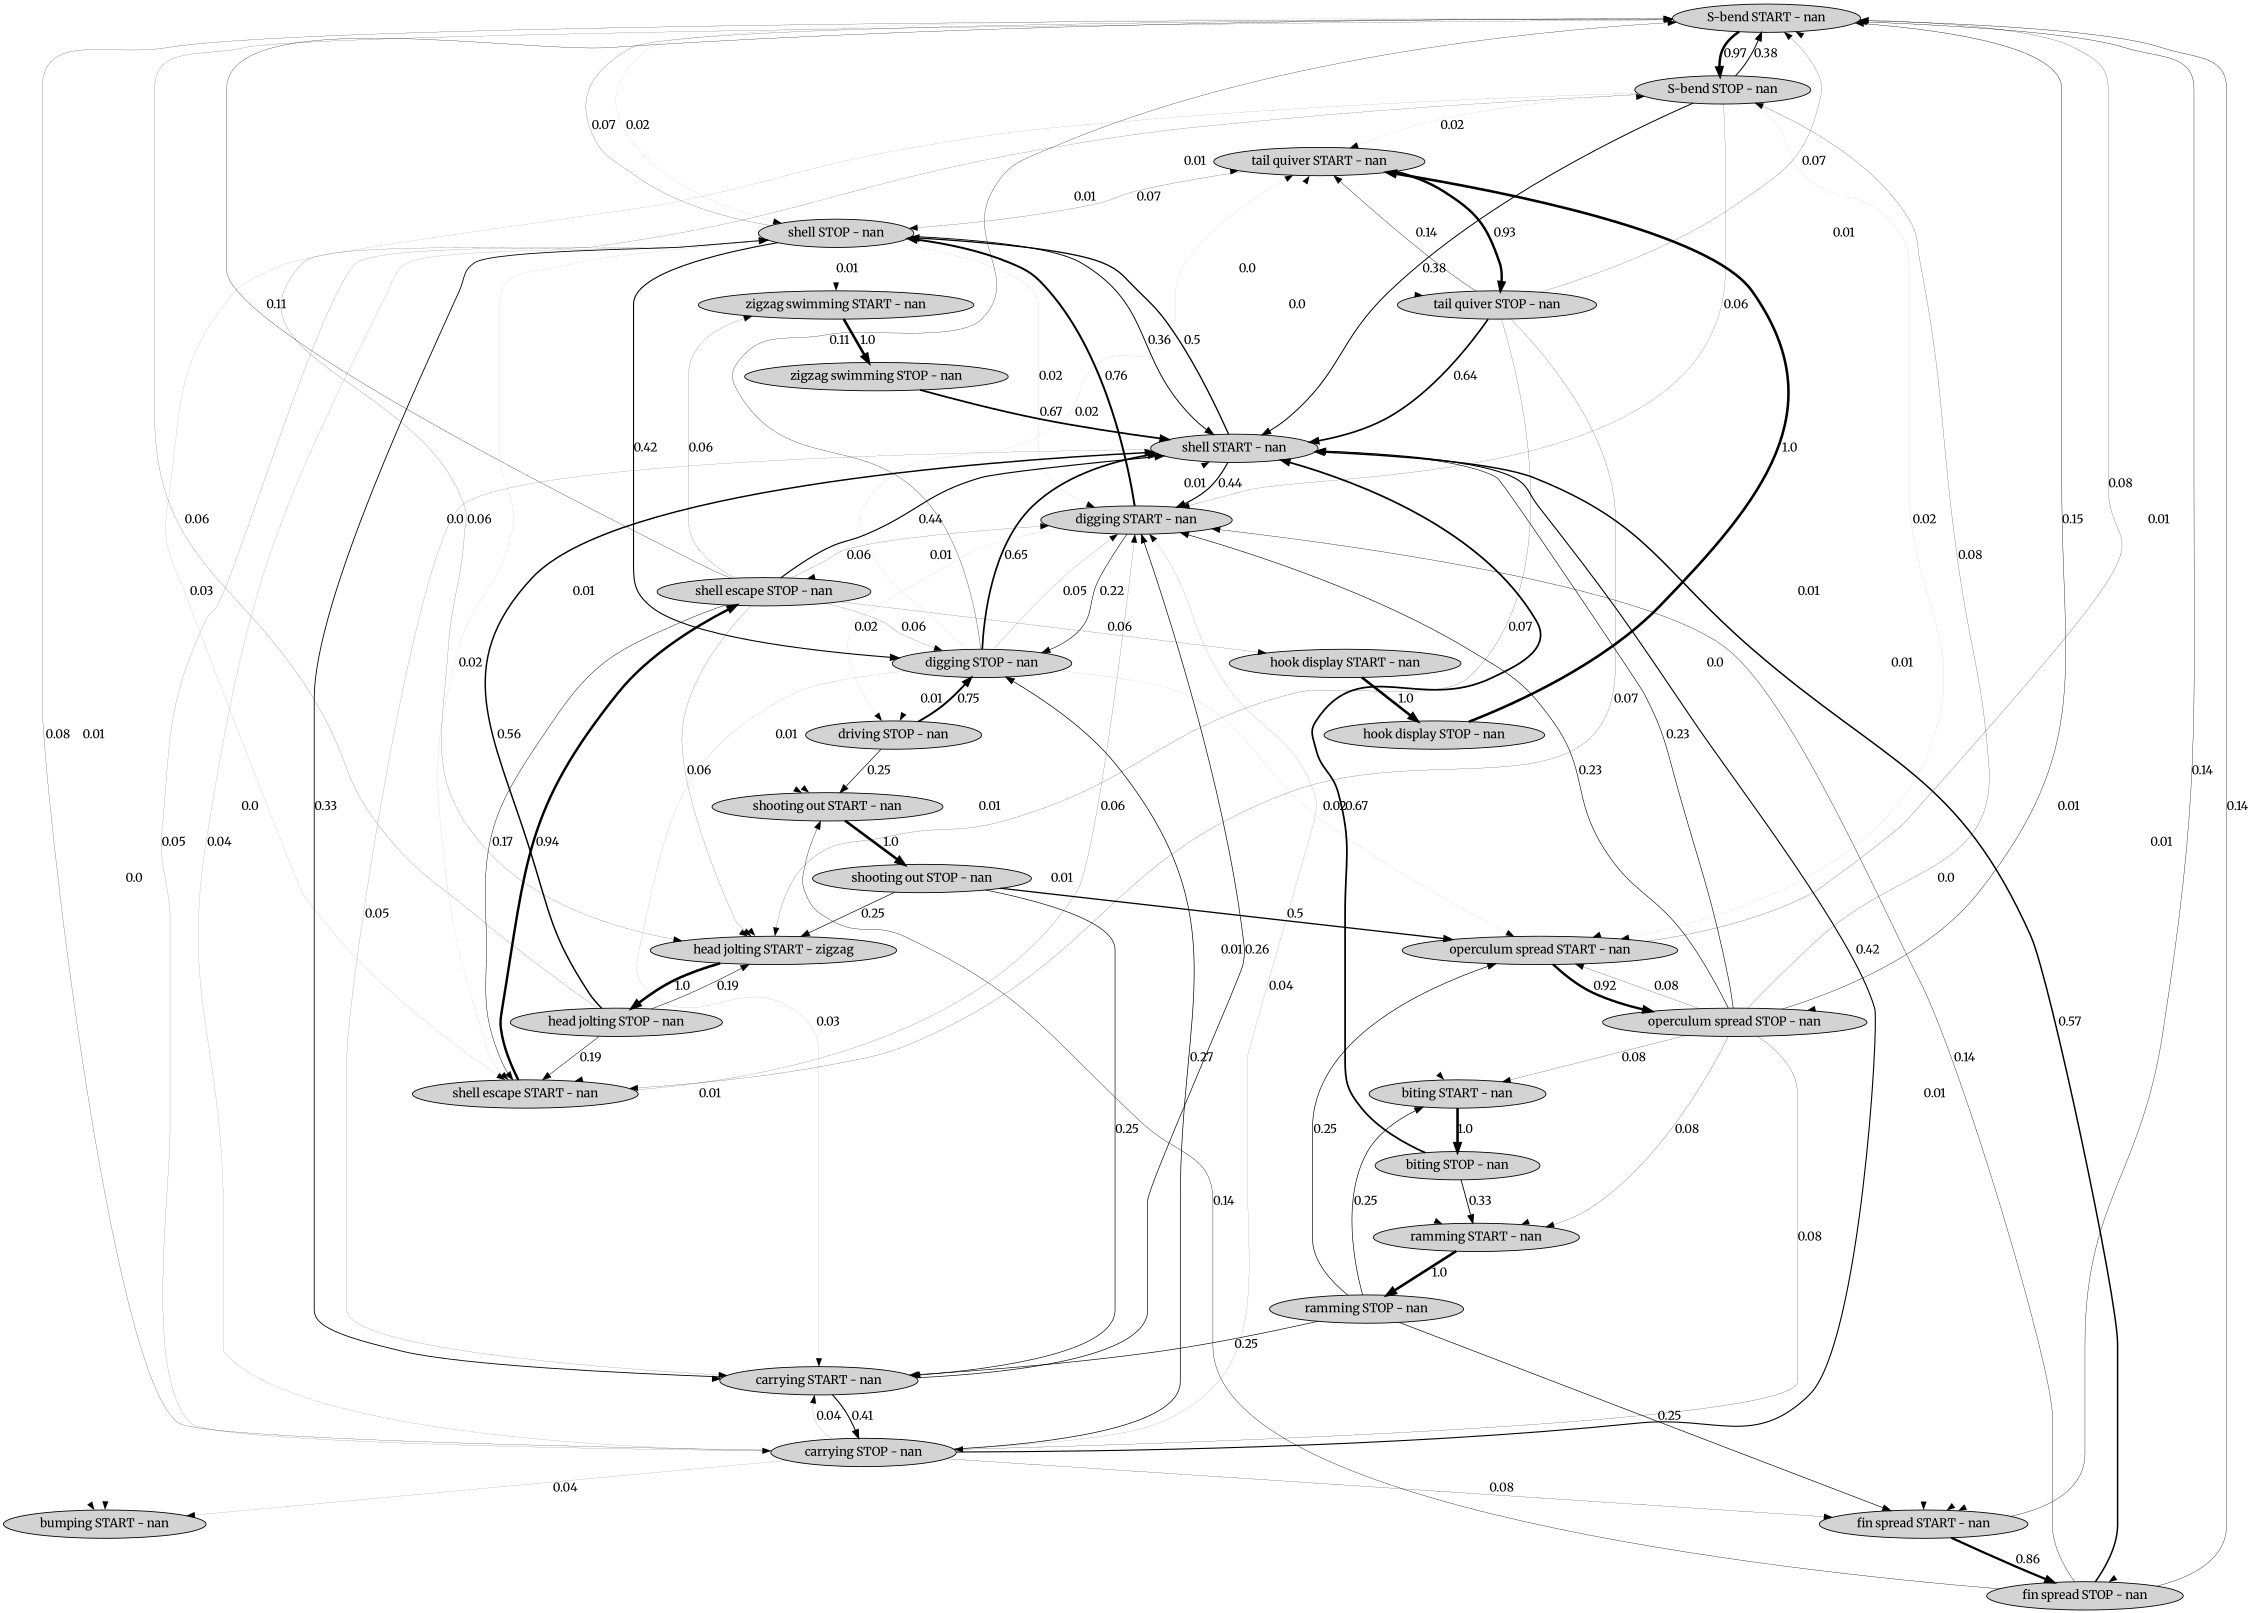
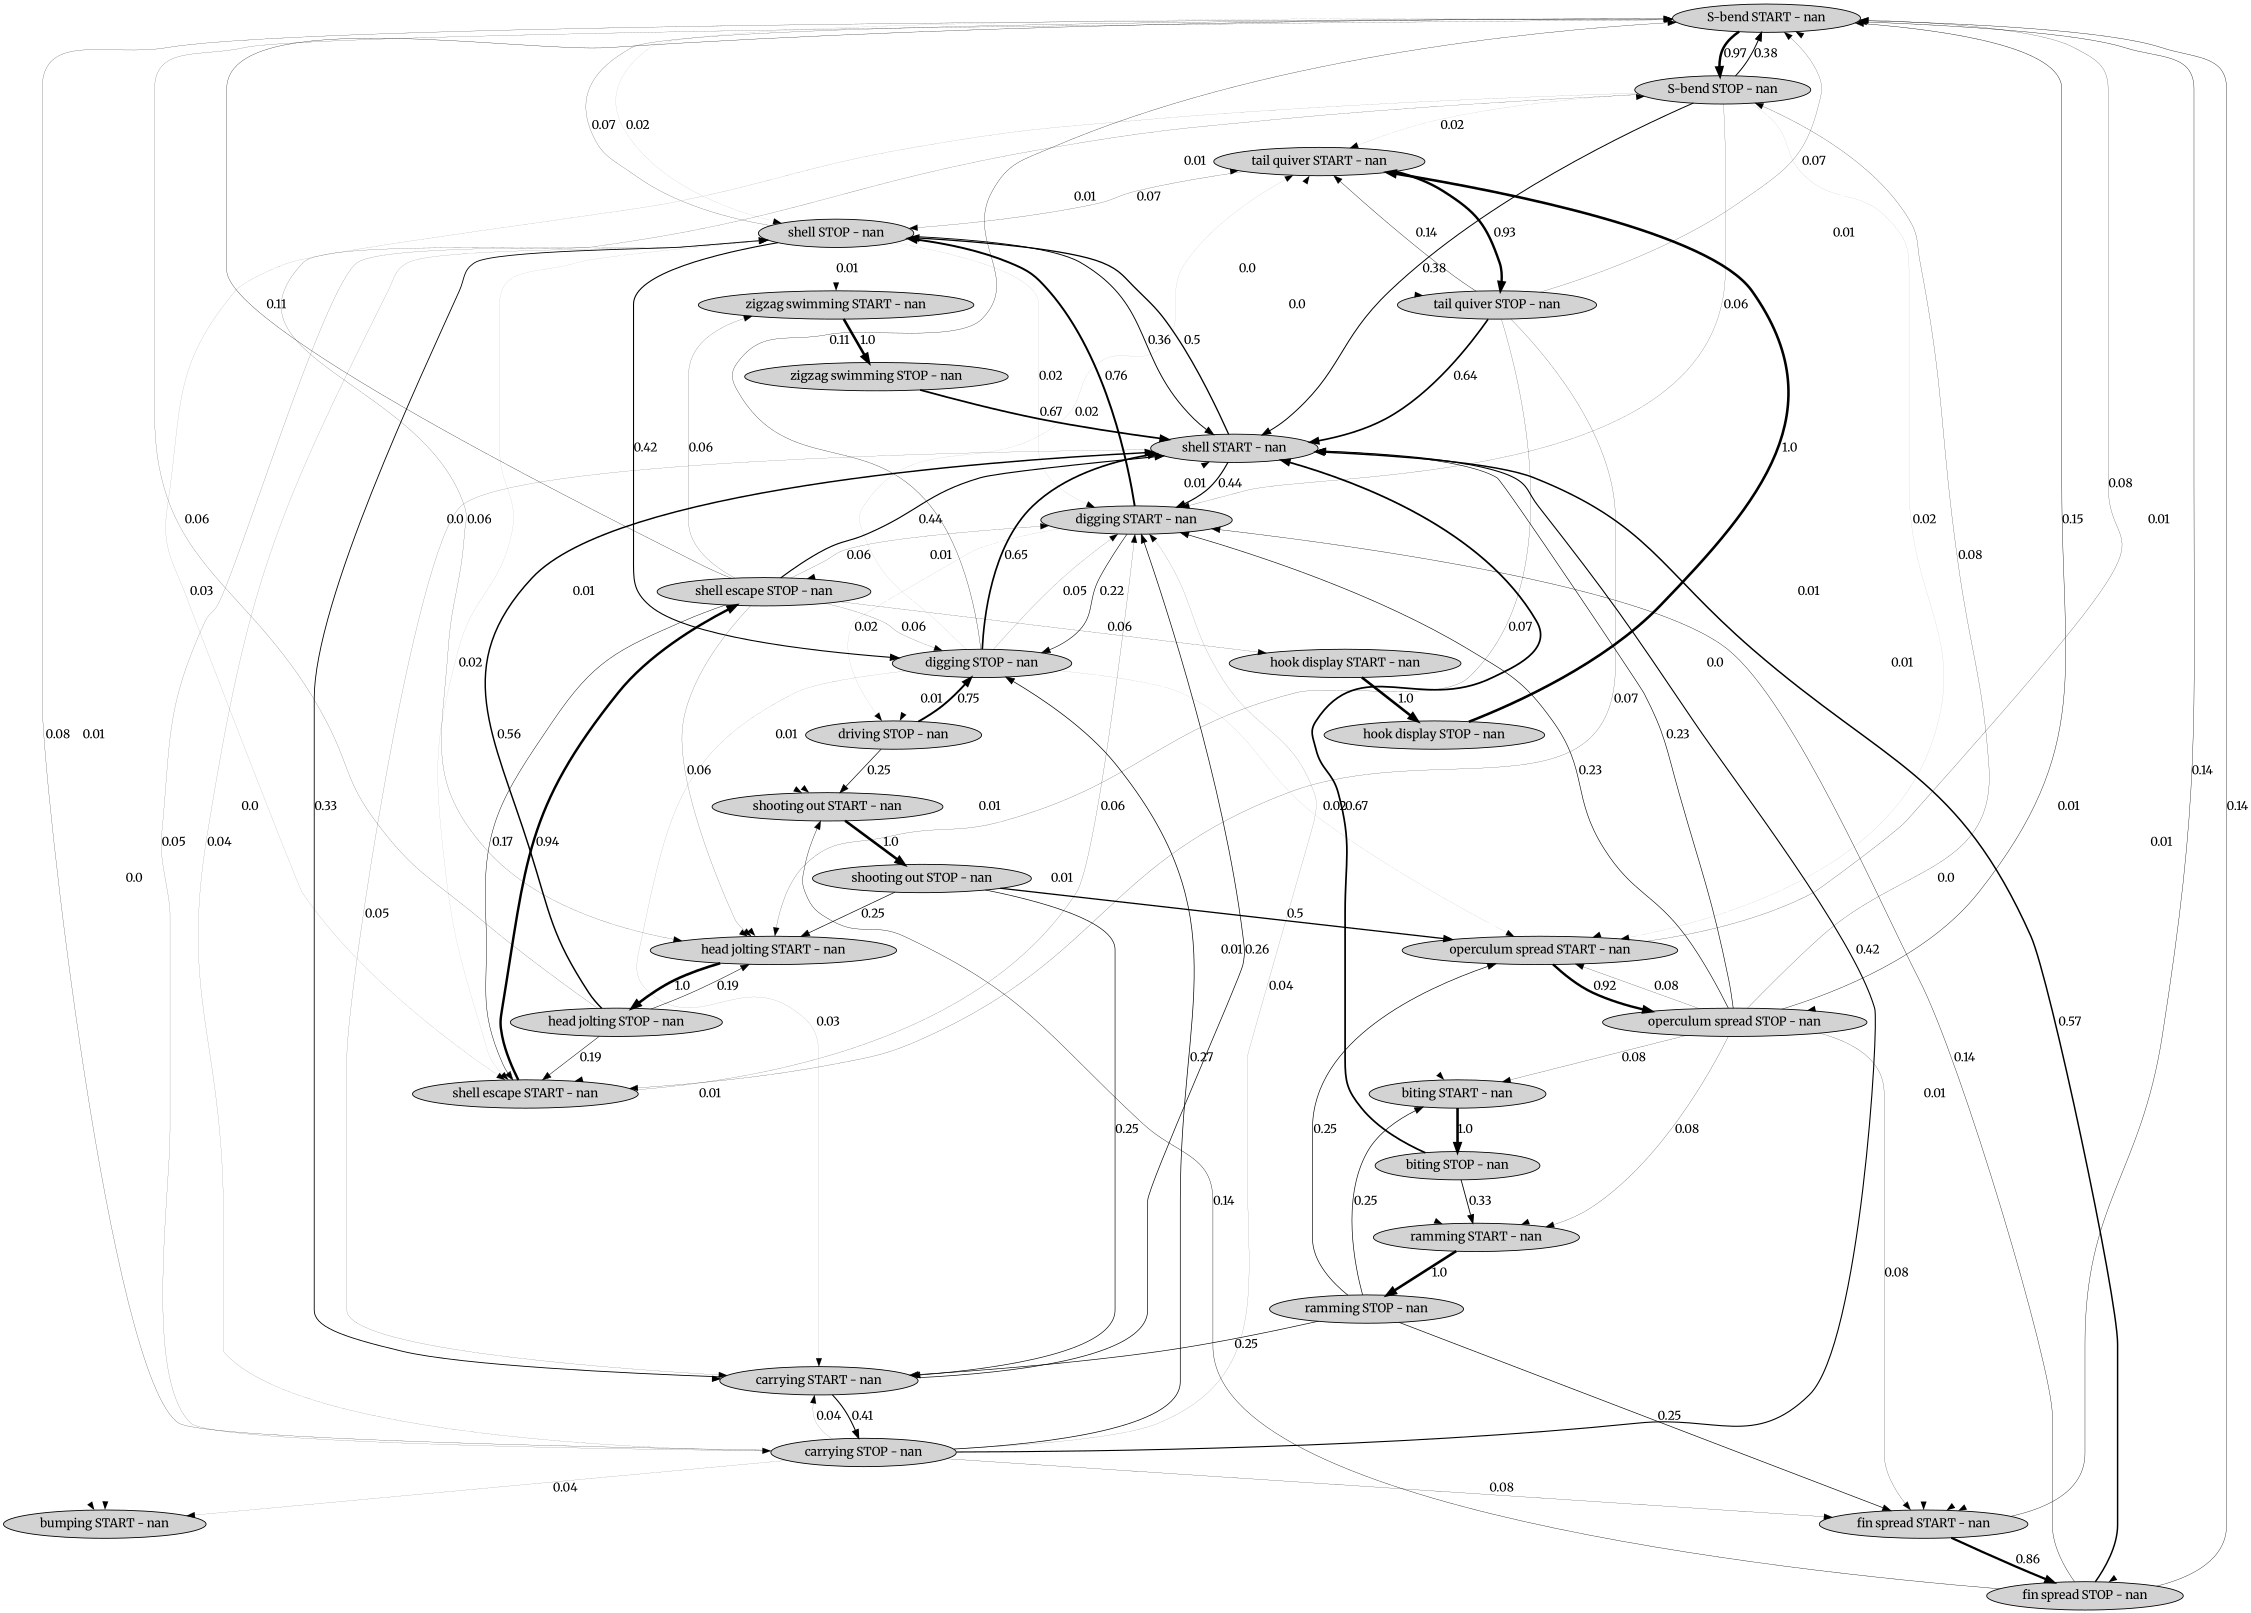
(773, 950) -> (773, 950)
(1563, 1422) -> (1884, 1253)
